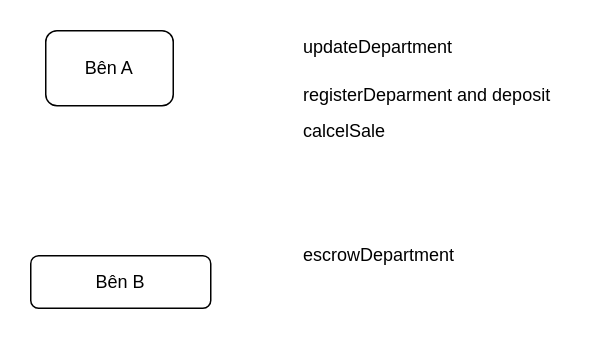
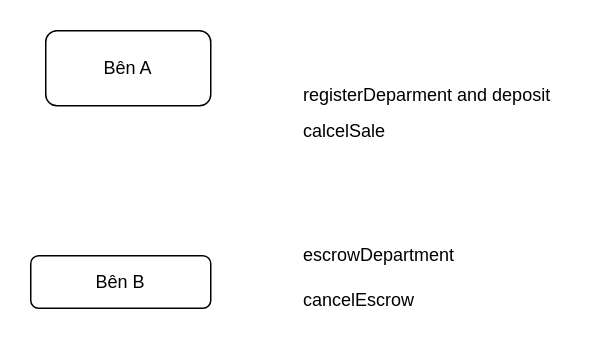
(383, 47) -> none
(110, 68) -> (128, 68)
none -> (368, 301)
